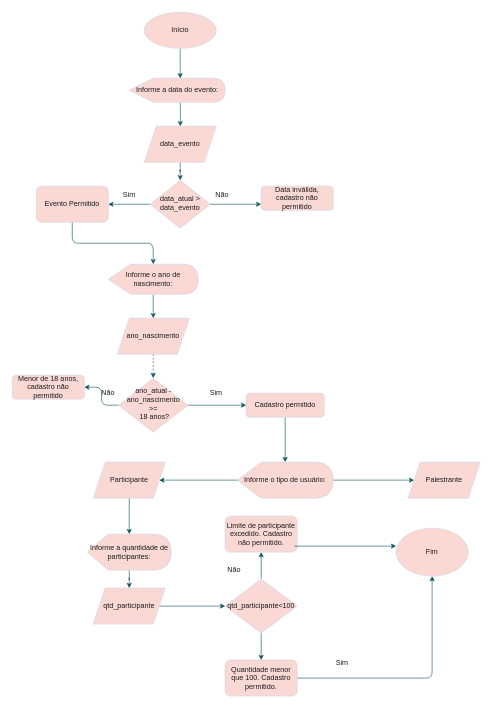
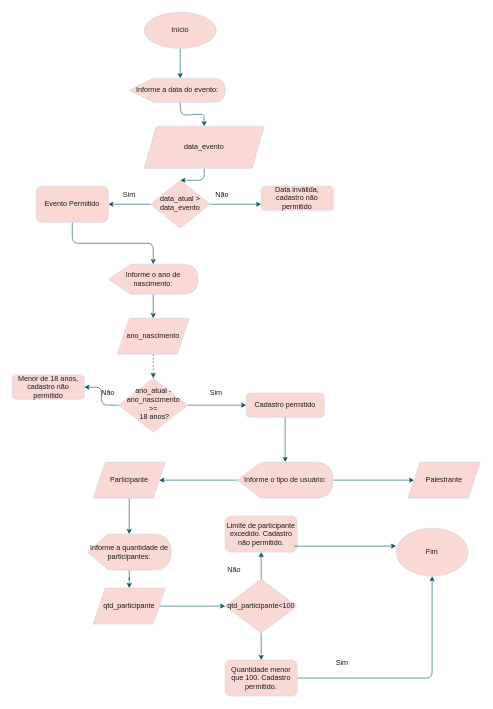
(180, 144) -> (204, 147)
